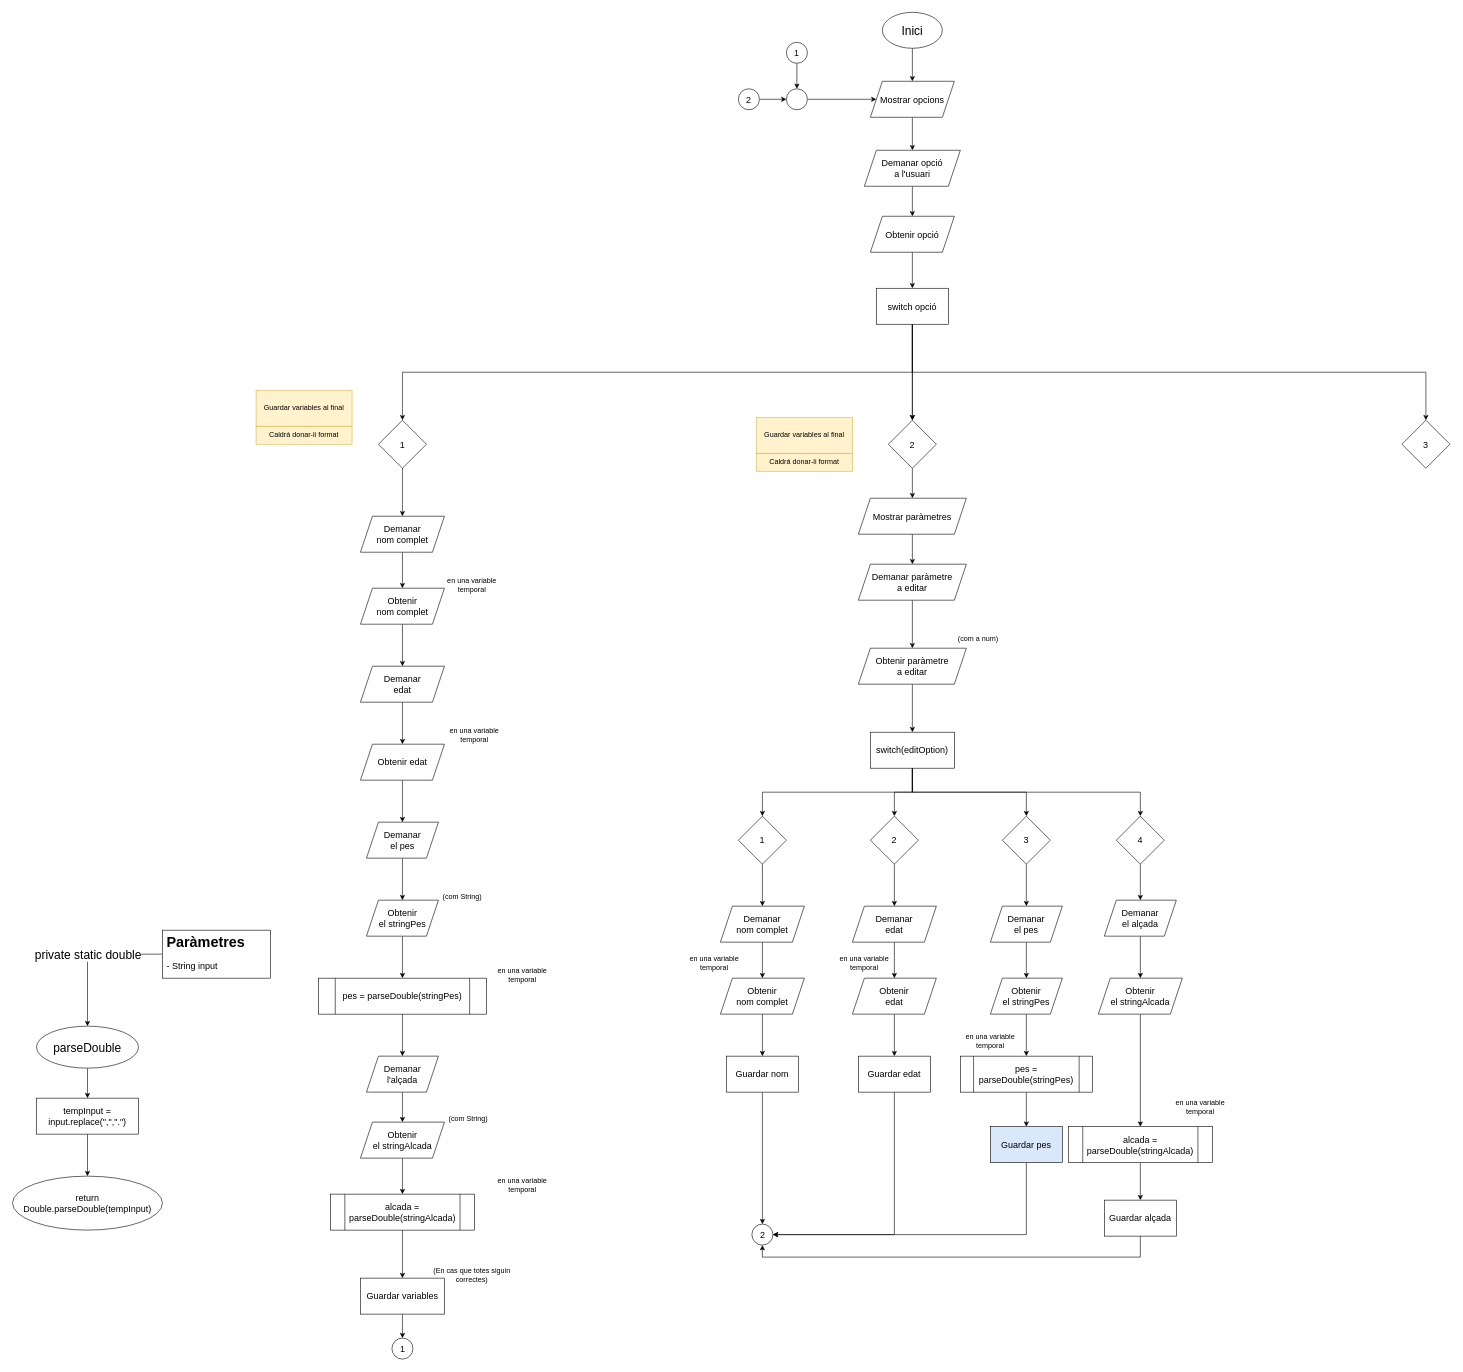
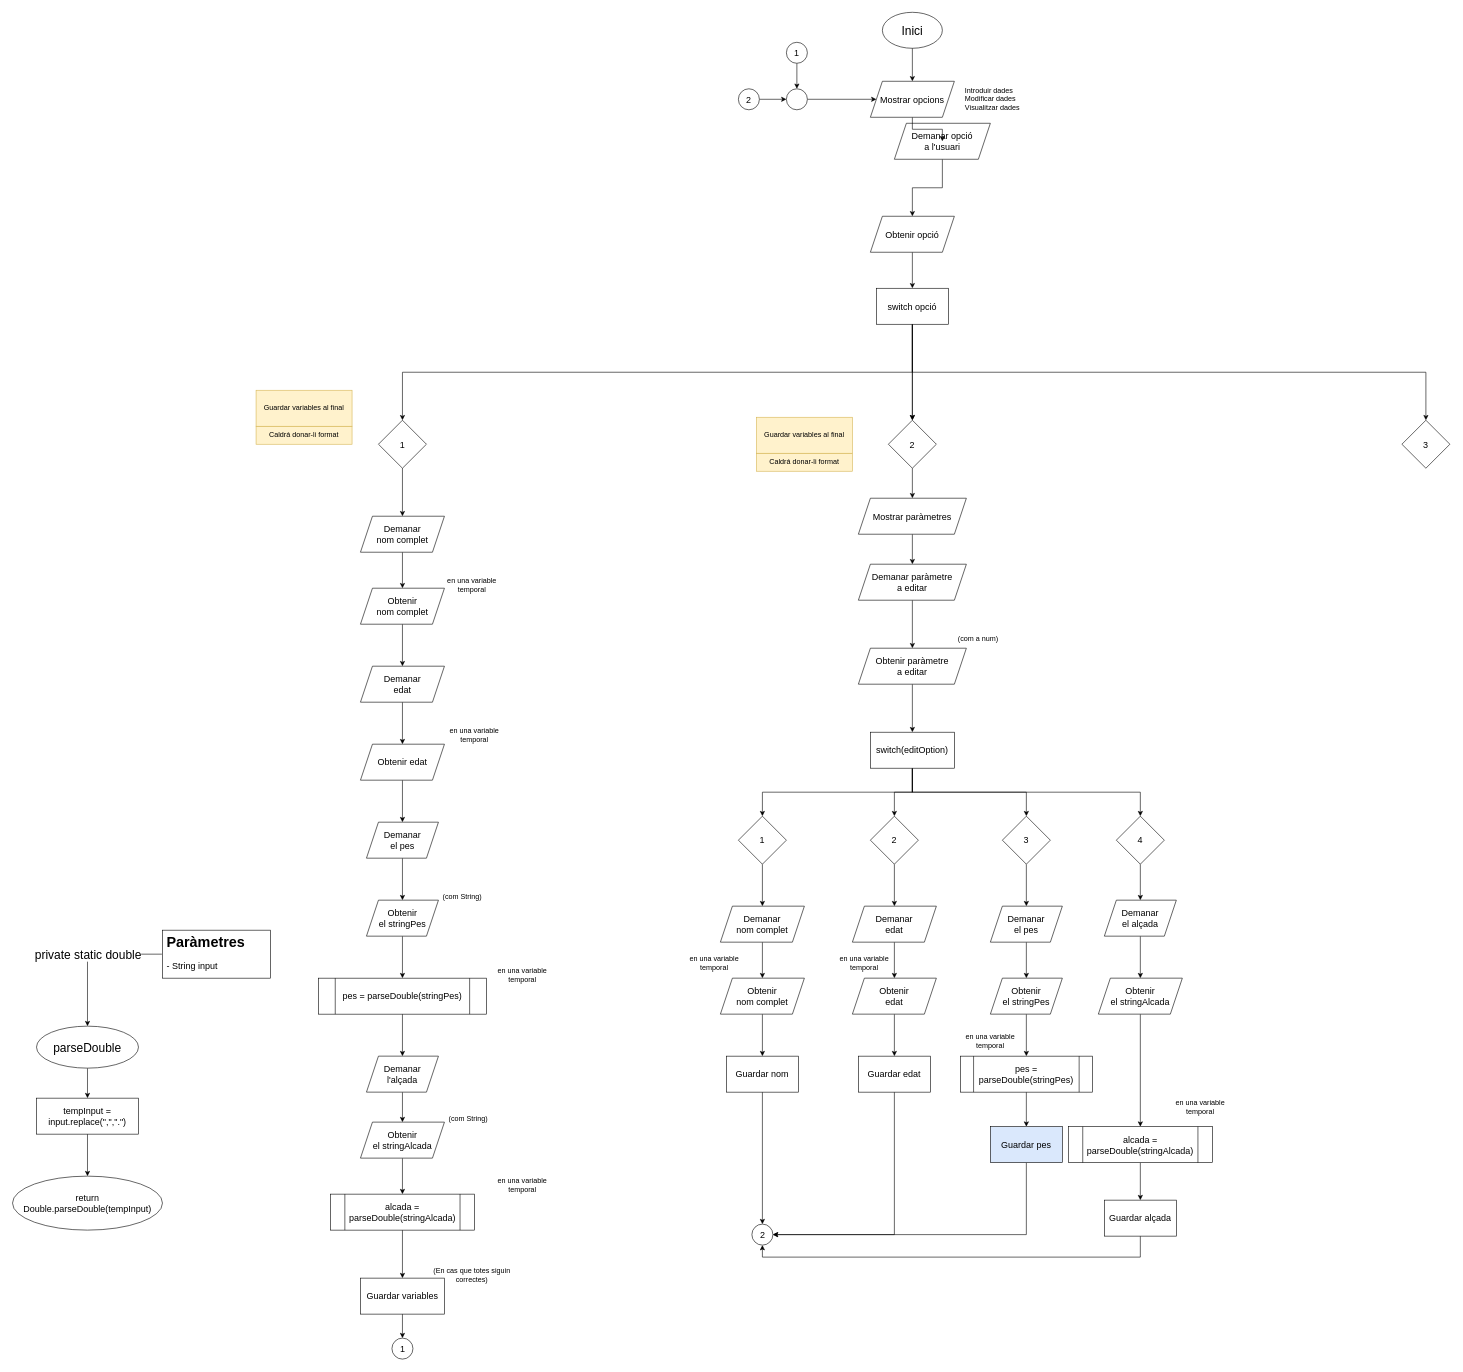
none -> (997, 99)
(912, 168) -> (942, 141)
